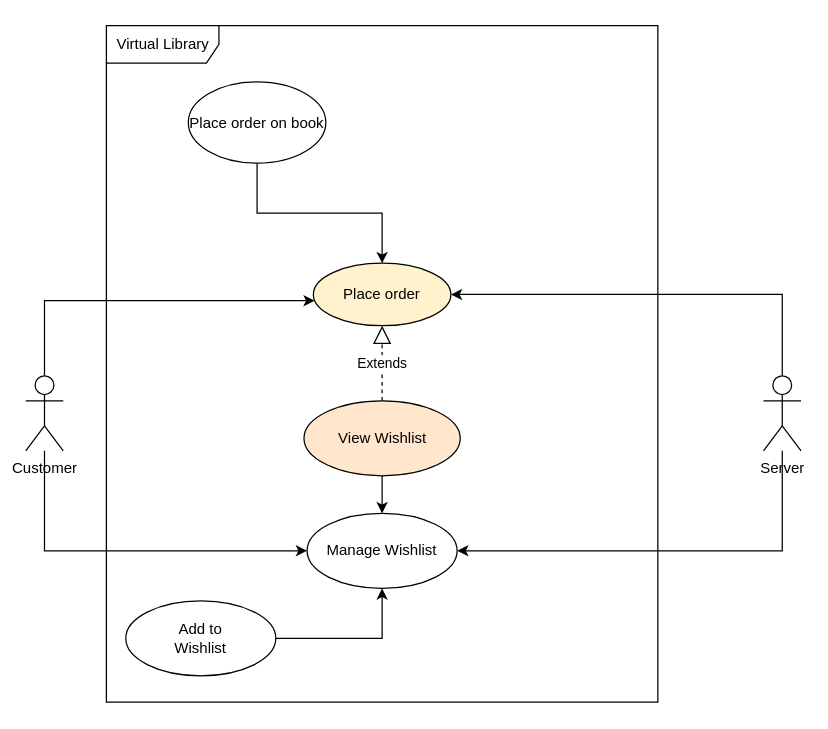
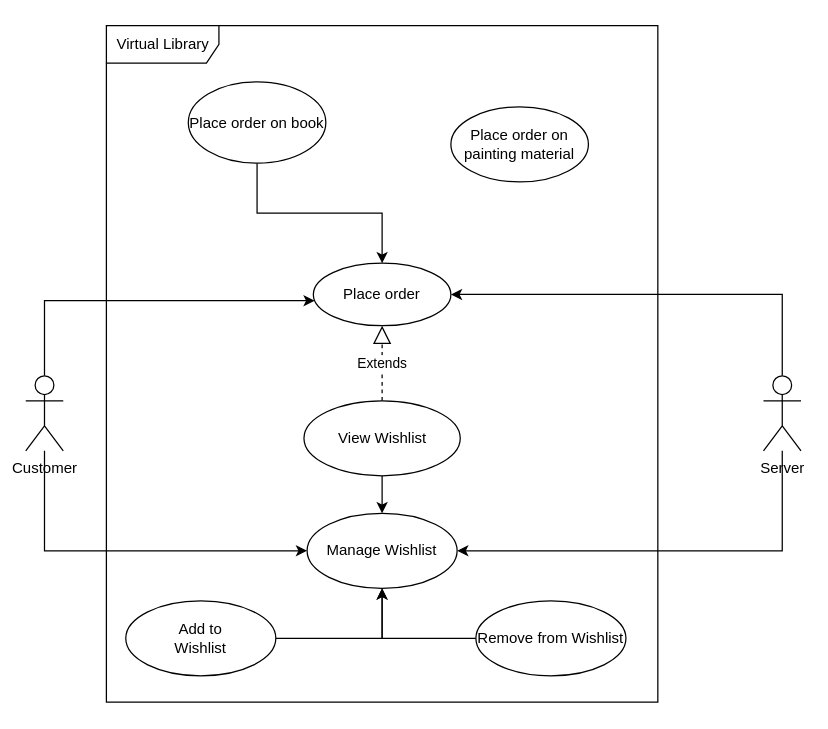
none -> (519, 144)
(382, 294) -> (382, 294)
(382, 438) -> (382, 438)
none -> (429, 638)
none -> (551, 638)
